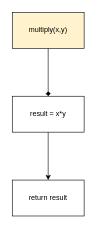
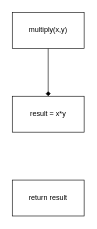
(48, 30) -> (48, 30)
(48, 174) -> none
